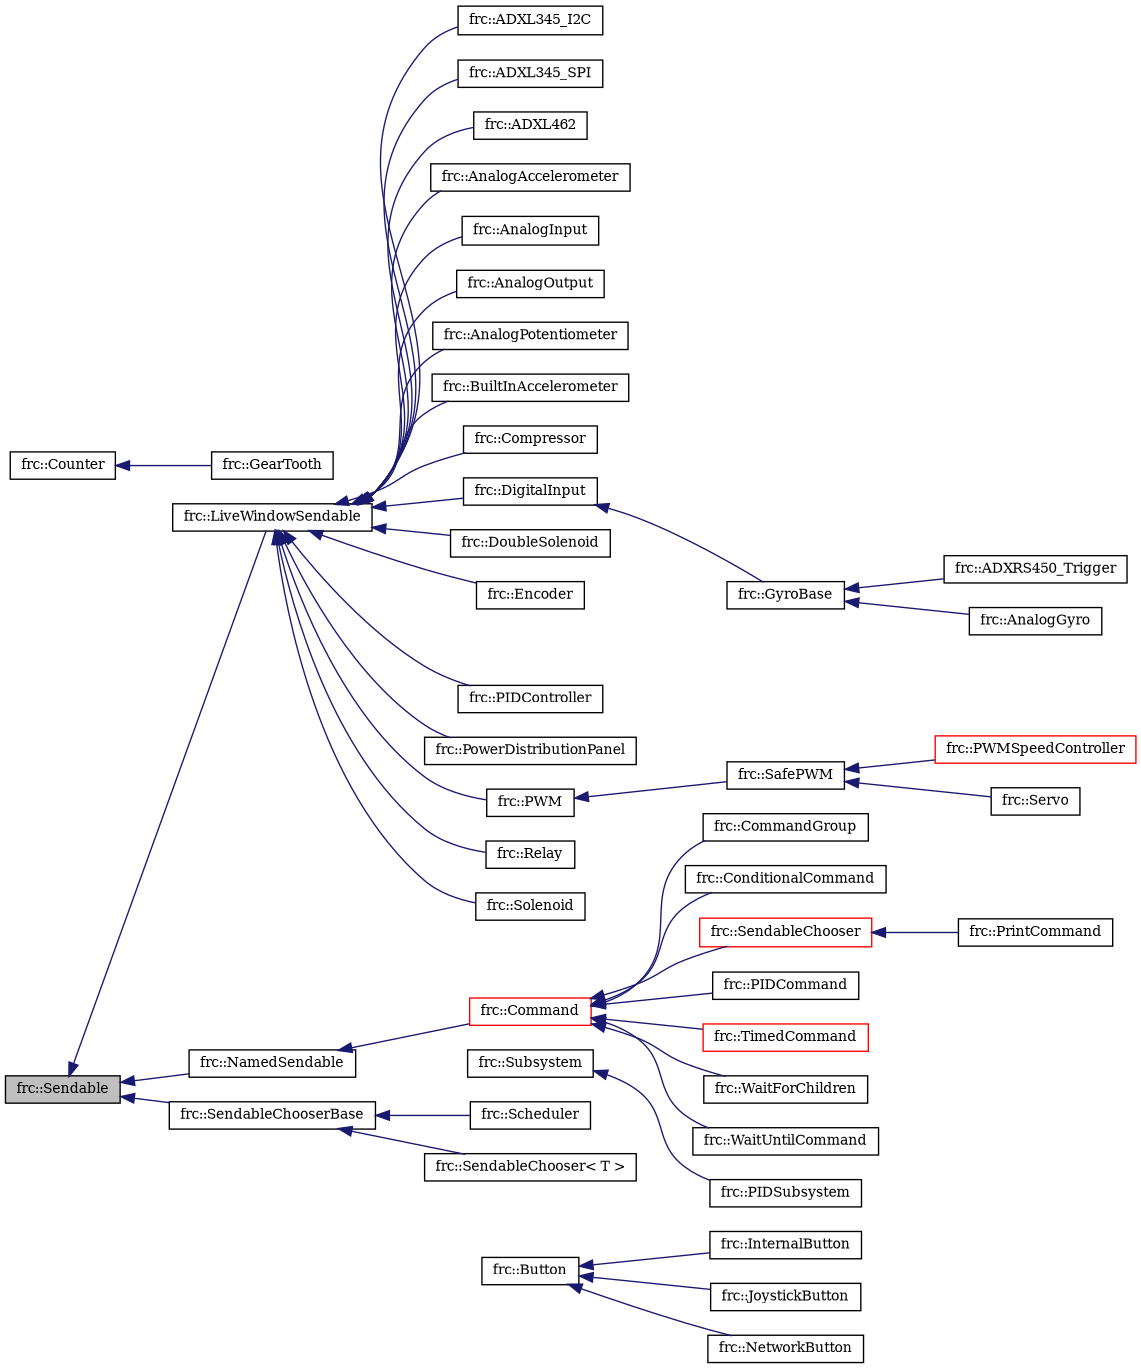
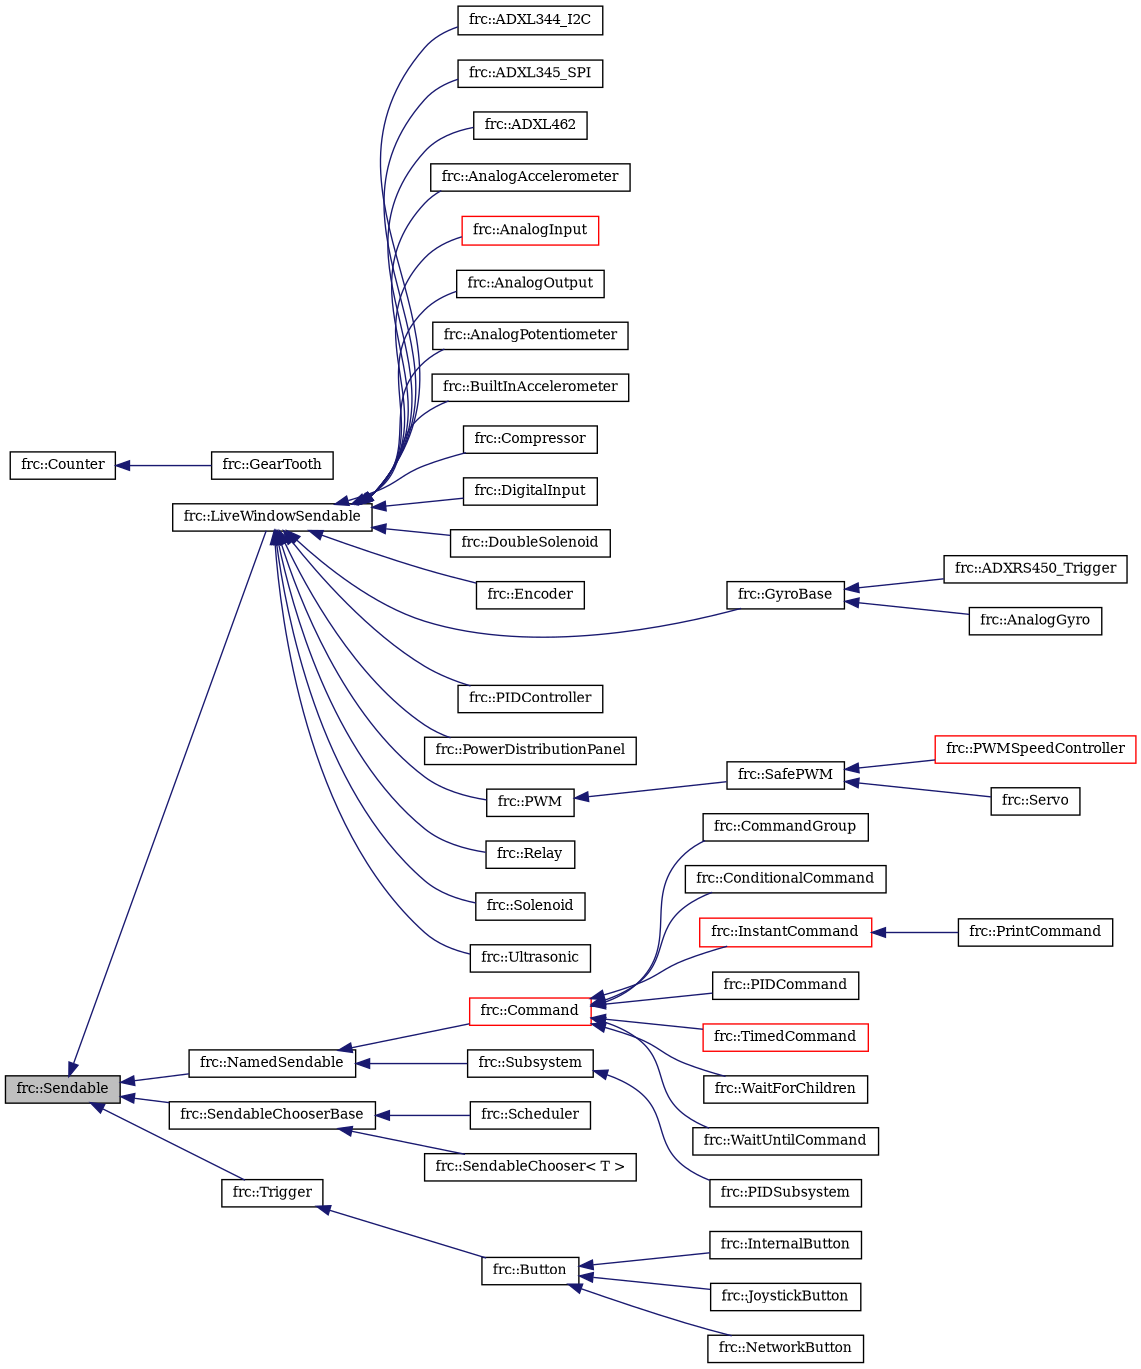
(530, 20) -> (530, 20)
(530, 231) -> (530, 231)
(688, 541) -> (507, 636)
(786, 932) -> (786, 932)
none -> (530, 958)
none -> (418, 1064)
none -> (272, 1193)
